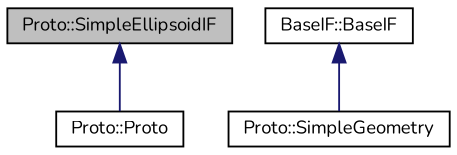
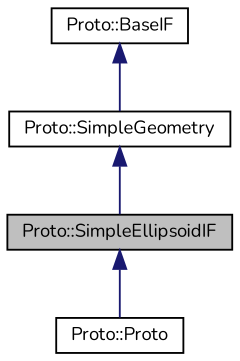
(339, 26) -> (120, 26)
none -> (120, 190)
